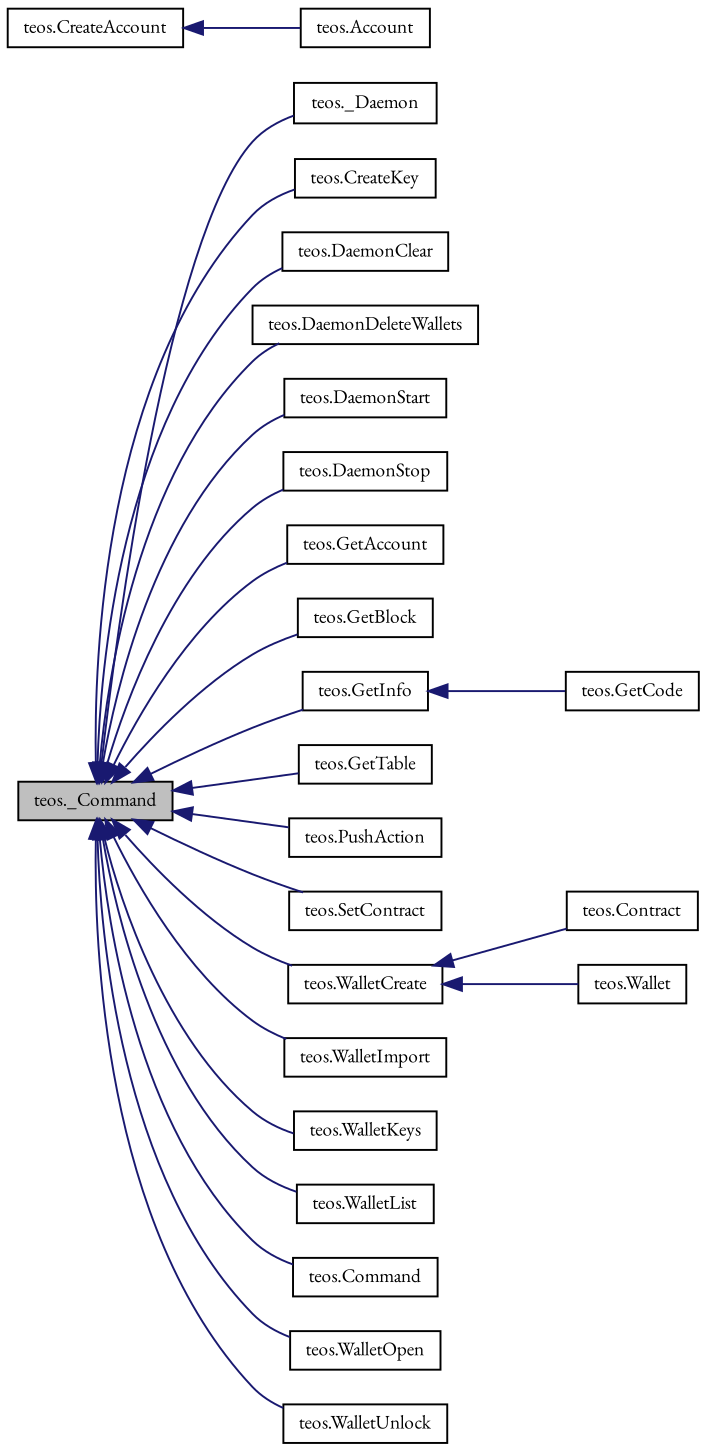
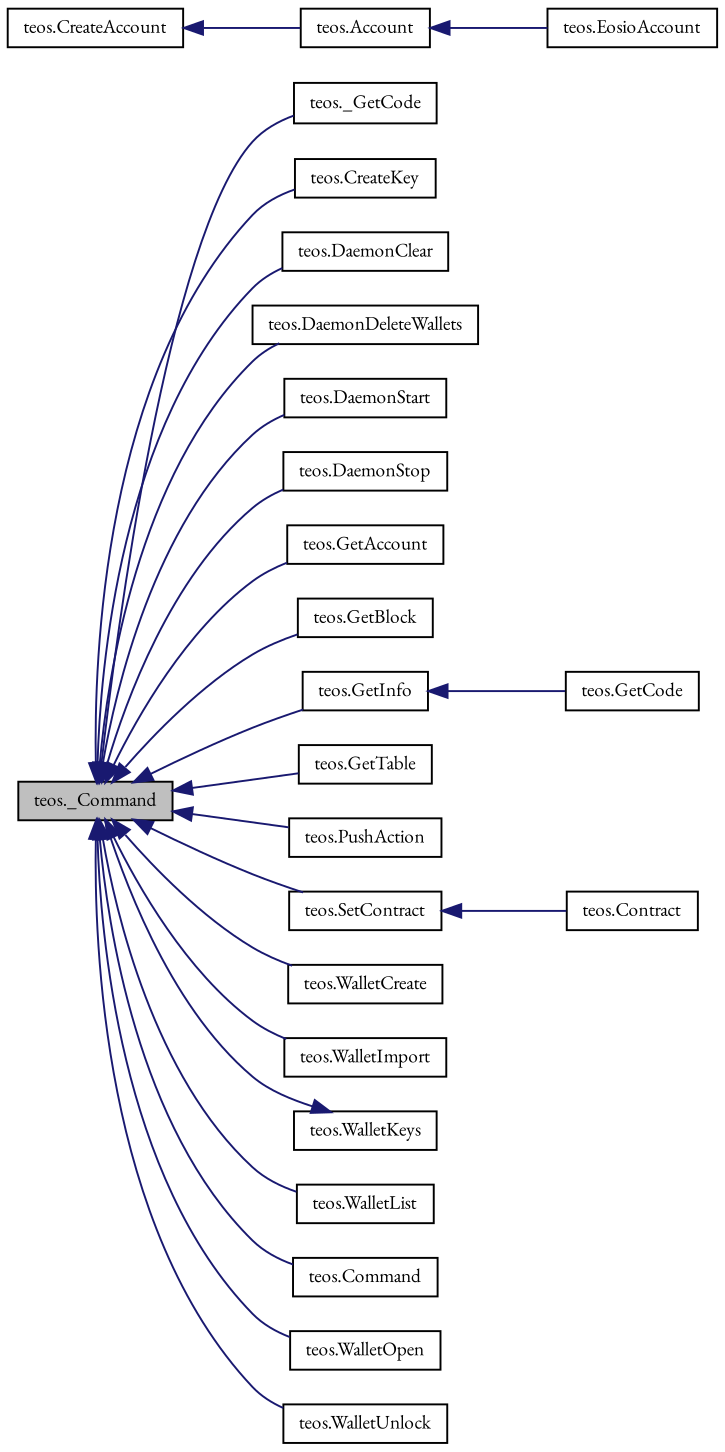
none -> (632, 28)
(365, 103) -> (365, 103)
(510, 944) -> (514, 911)
(632, 984) -> none
(170, 1007) -> (179, 987)
